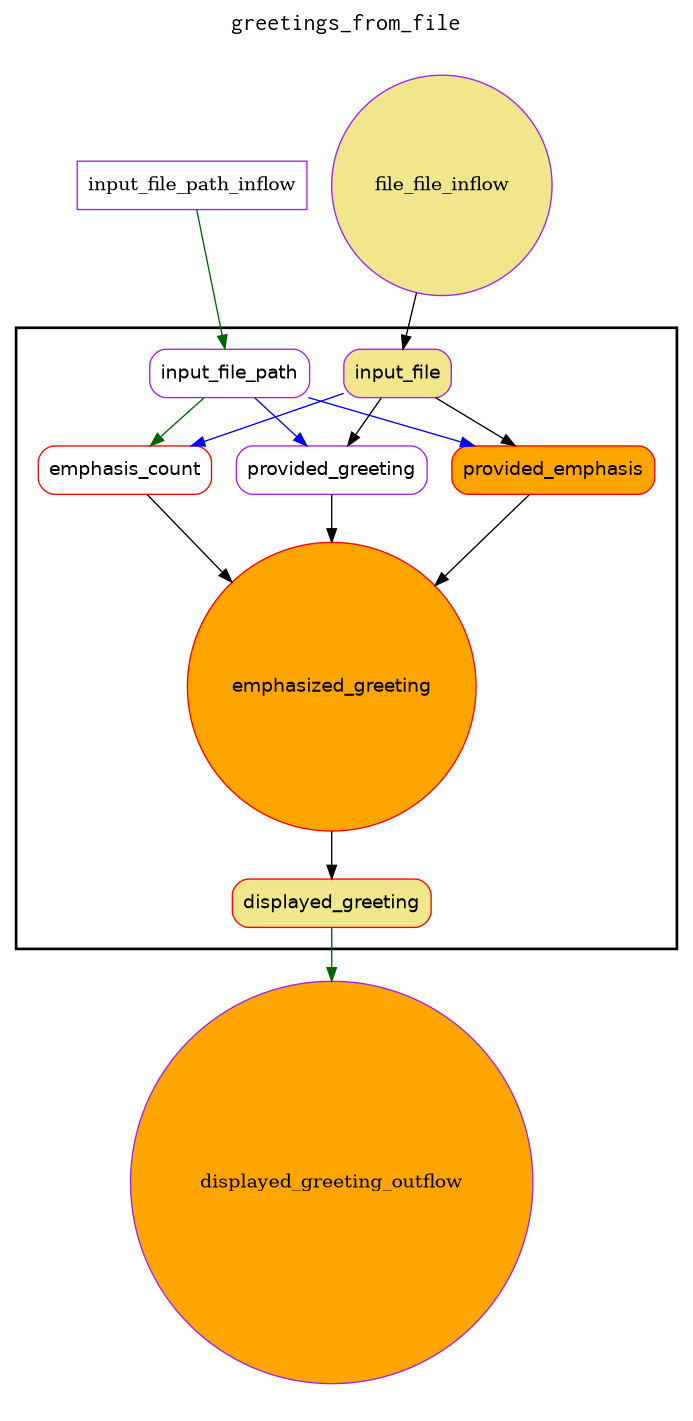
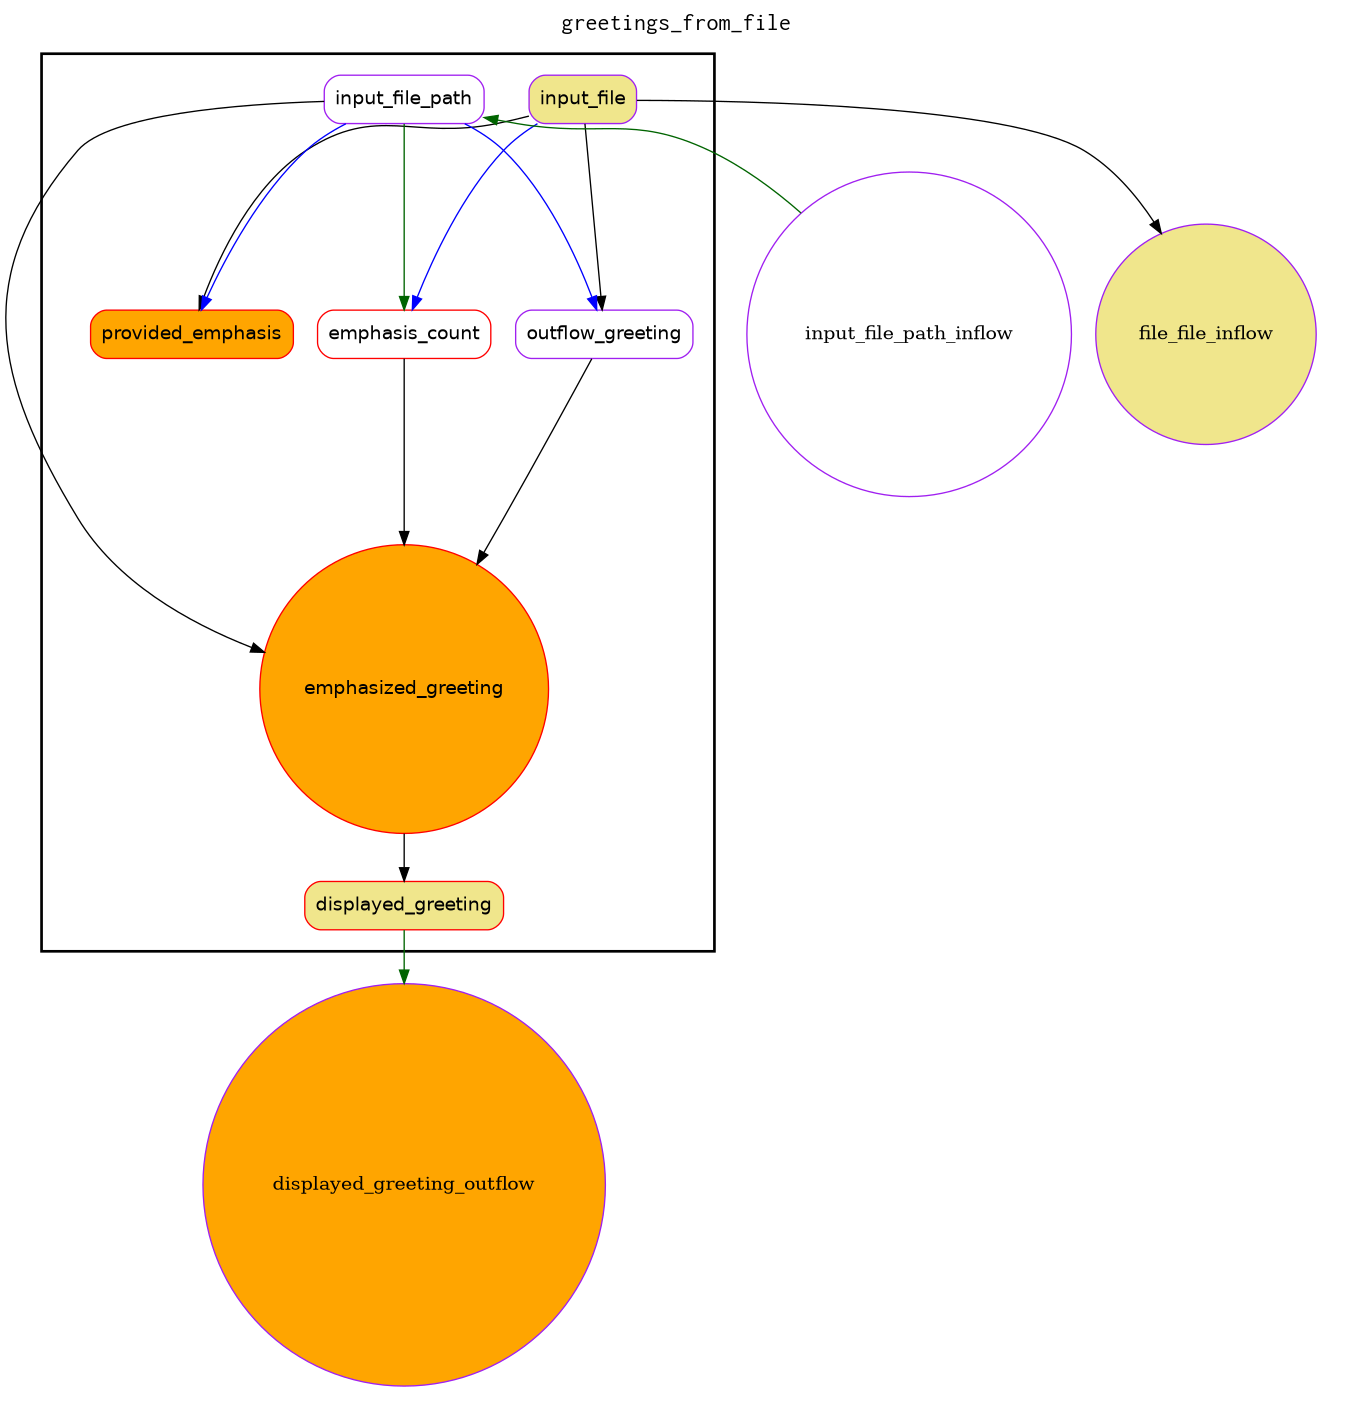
(192, 185) -> (909, 334)
(411, 314) -> (913, 112)
(332, 470) -> (604, 334)
(487, 535) -> (7, 315)
